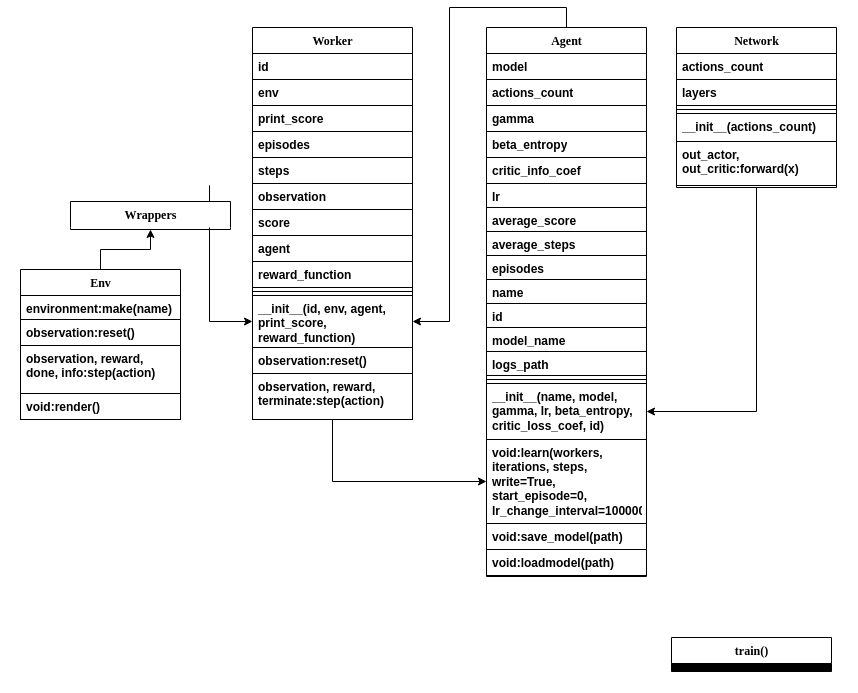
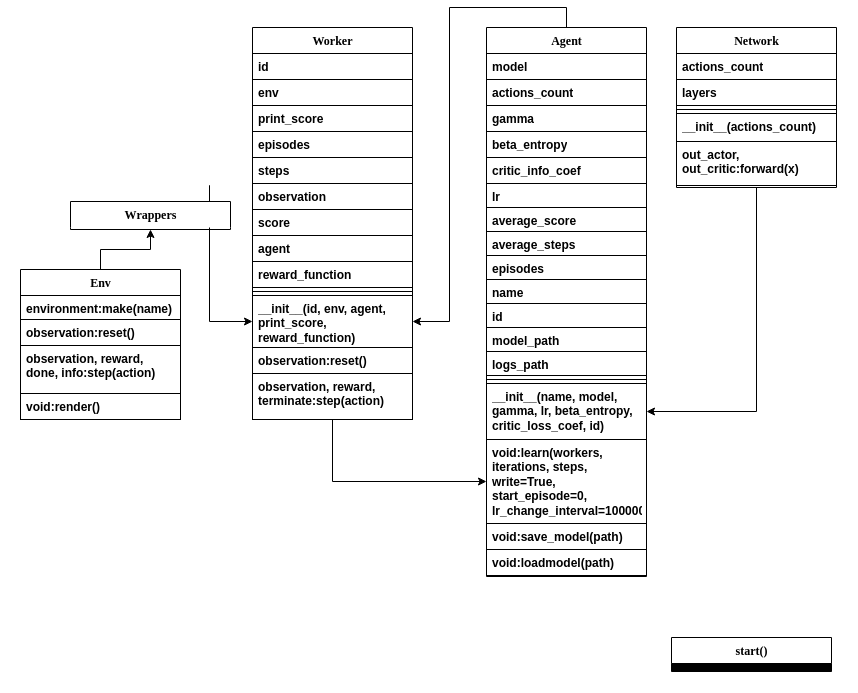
(525, 342) -> (525, 342)
(752, 652) -> (752, 652)
